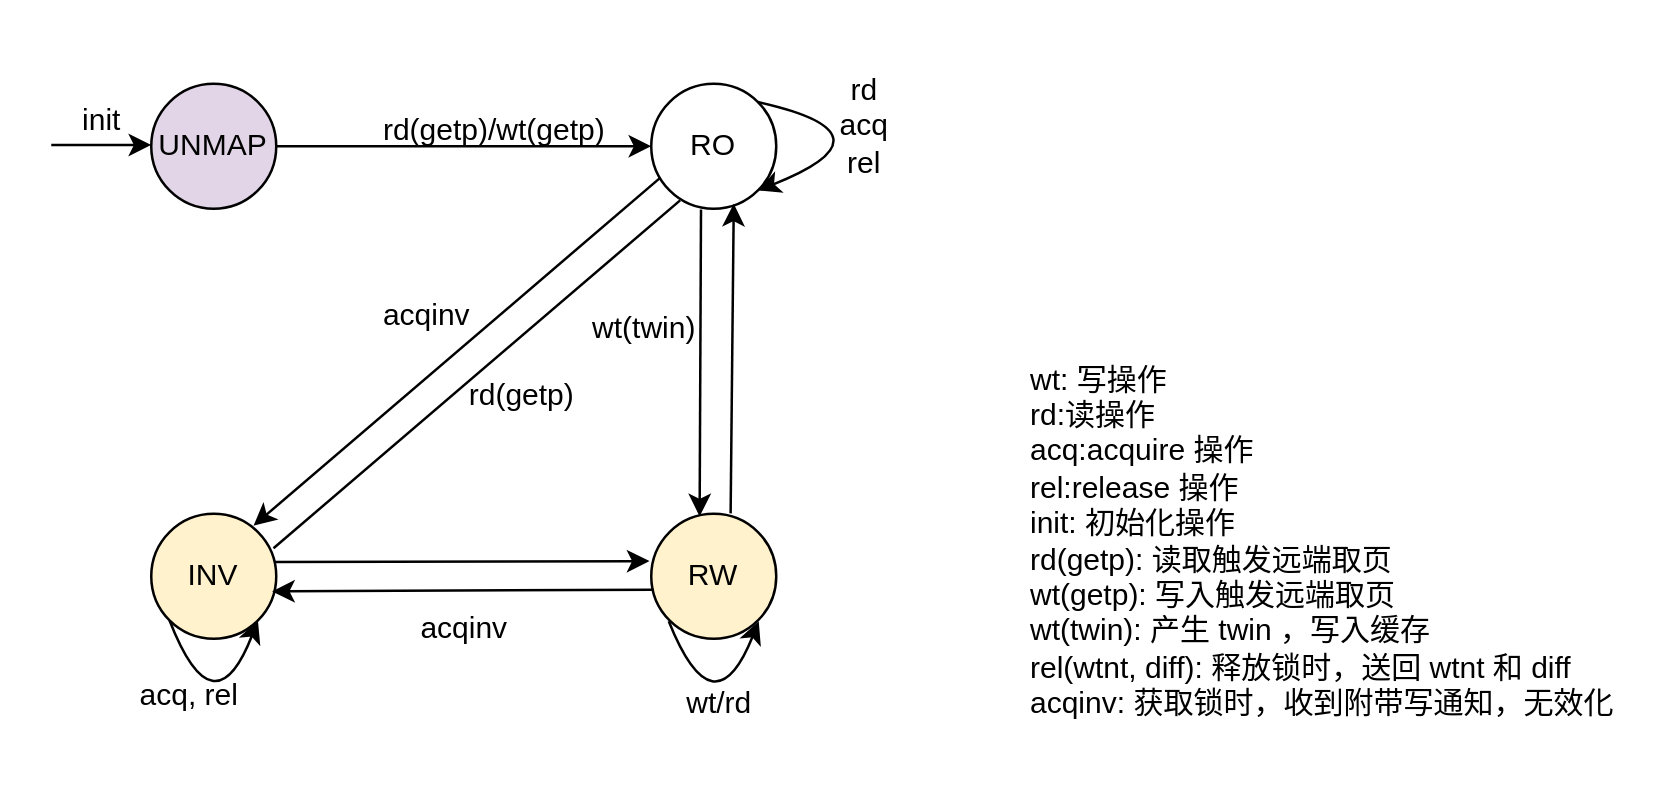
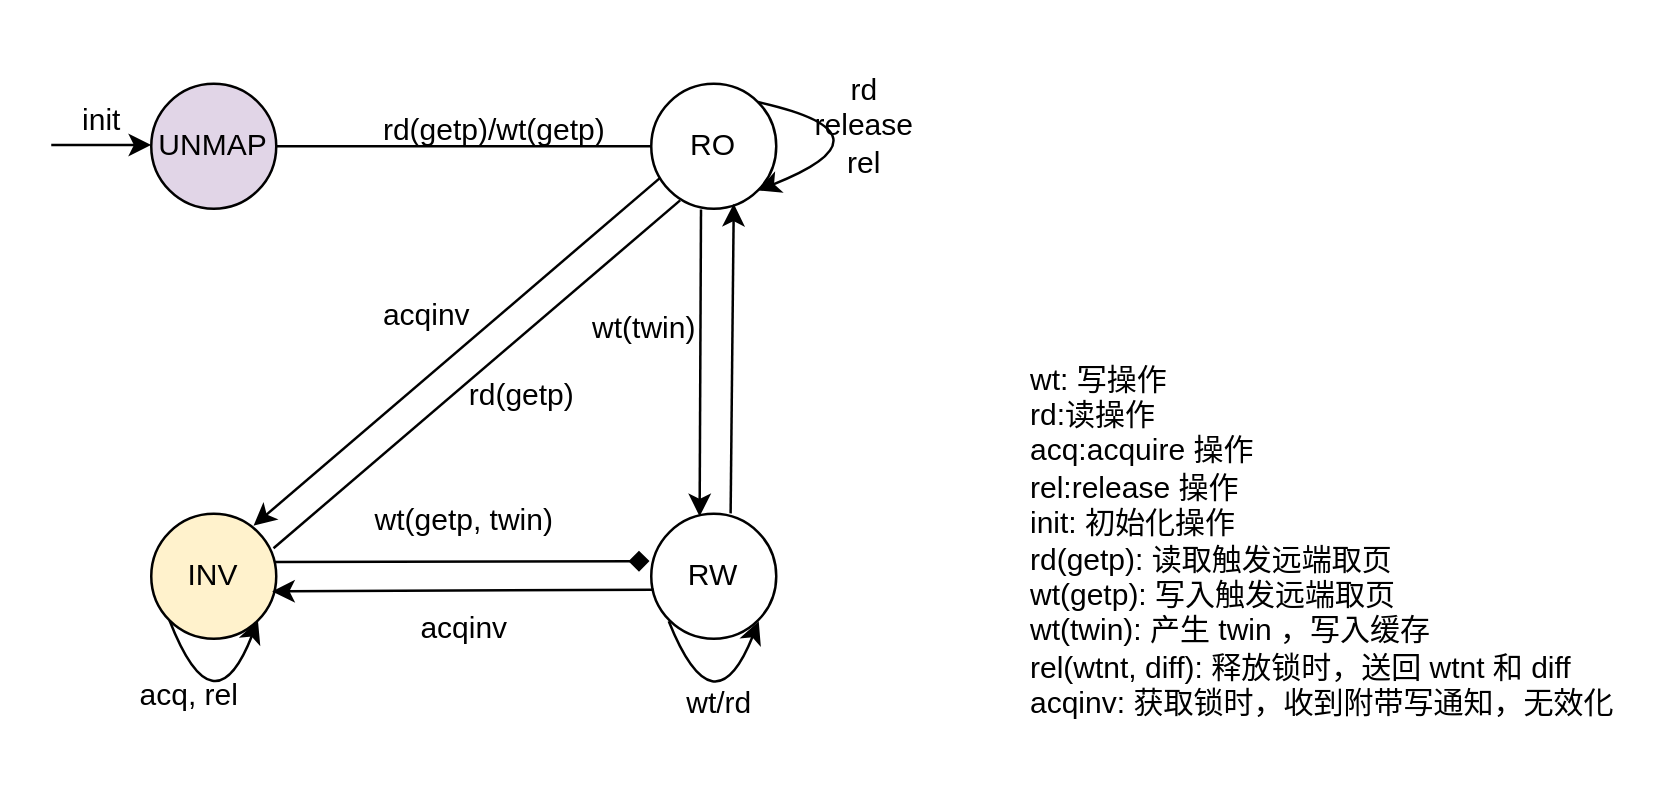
(865, 126) -> (865, 126)
(633, 146) -> (640, 146)
none -> (464, 521)
(630, 561) -> (629, 561)
(714, 576) -> (714, 576)
